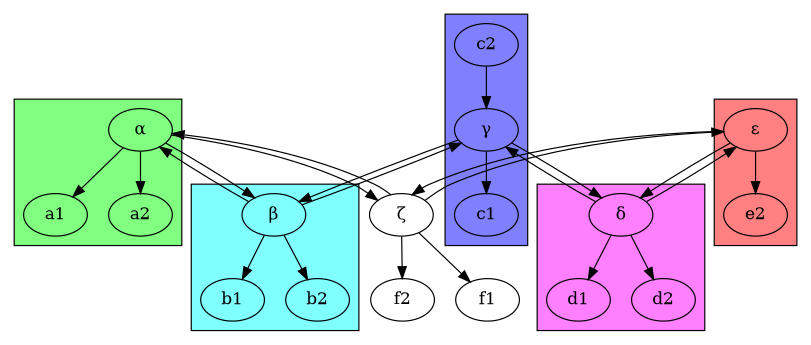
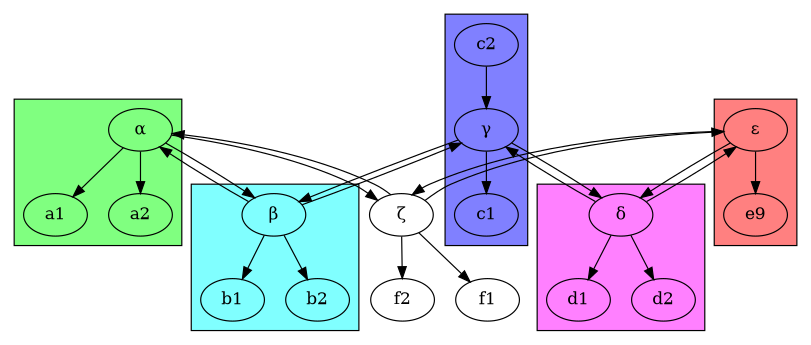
(756, 215) -> (756, 215)
